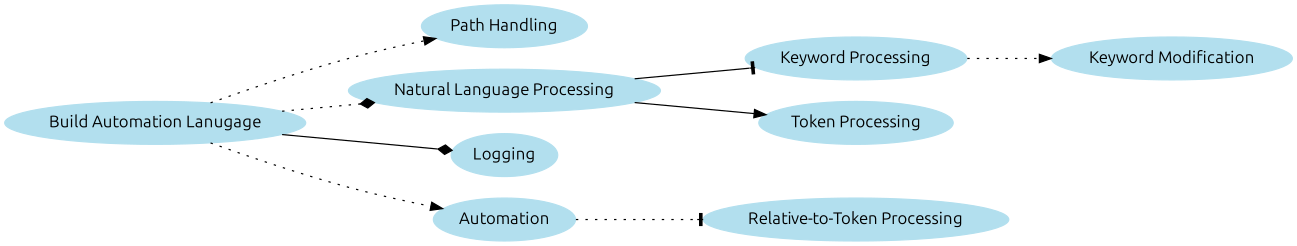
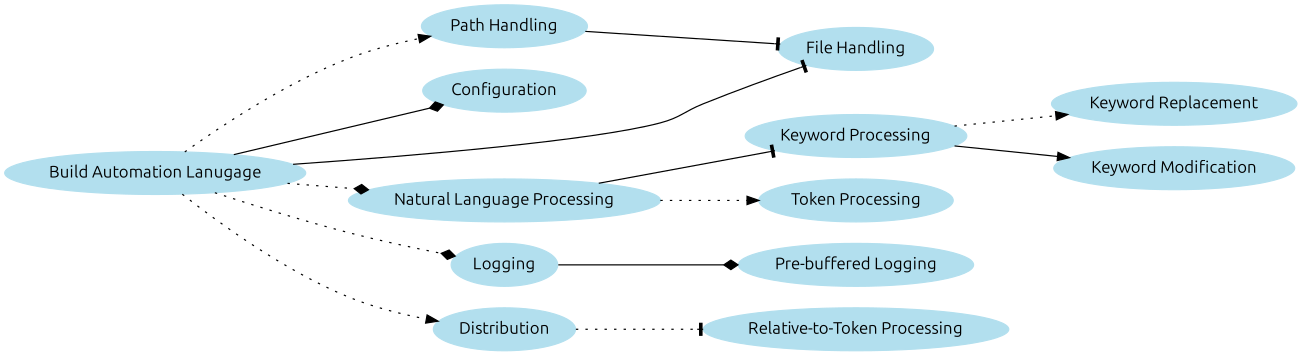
none -> (856, 49)
(1003, 58) -> (1006, 151)
none -> (504, 91)
none -> (1174, 104)
(694, 108) -> (704, 200)
(360, 142) -> (327, 227)
(504, 220) -> (504, 329)
none -> (856, 265)
